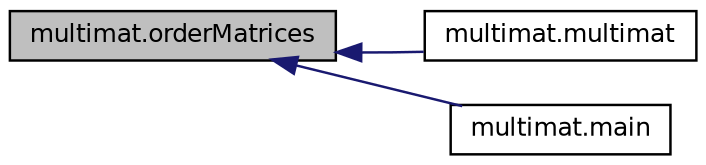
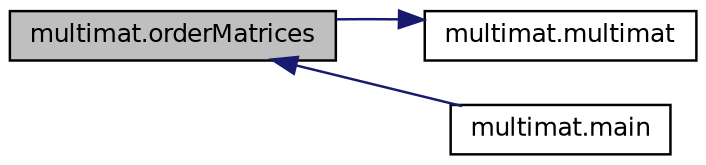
(393, 52) -> (368, 19)
